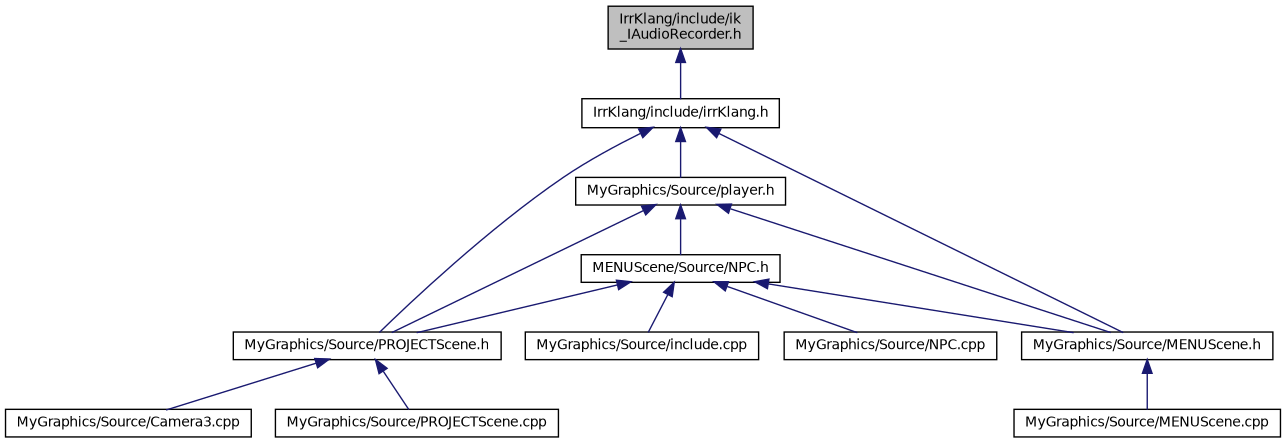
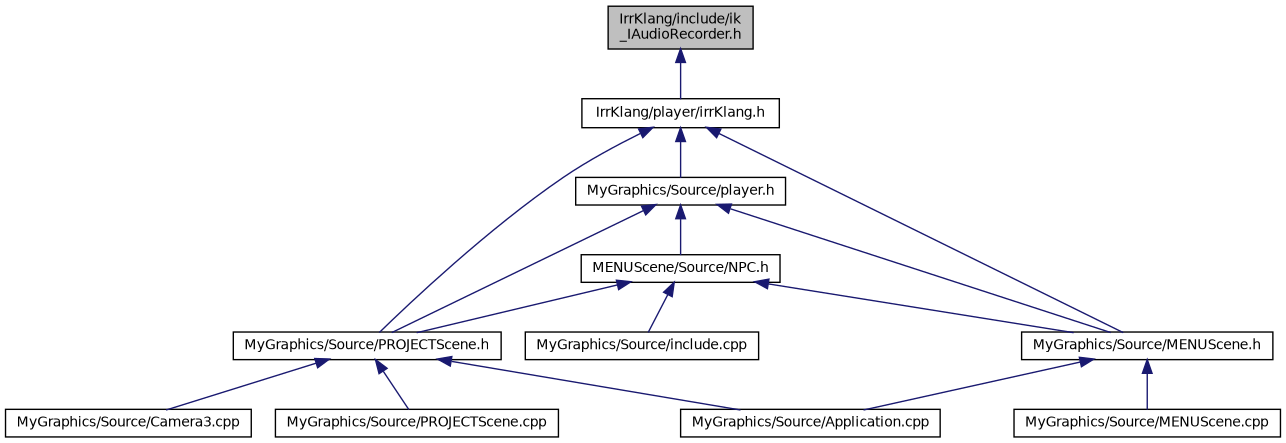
(681, 113) -> (681, 113)
(890, 346) -> none
none -> (810, 423)
